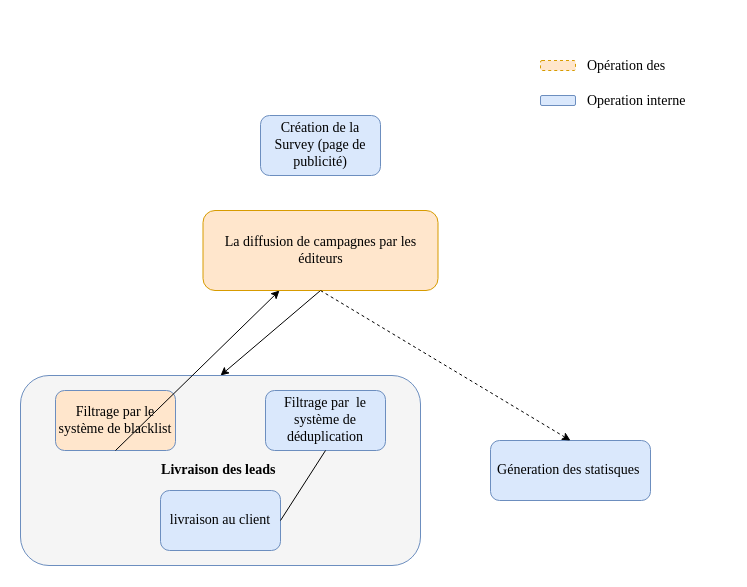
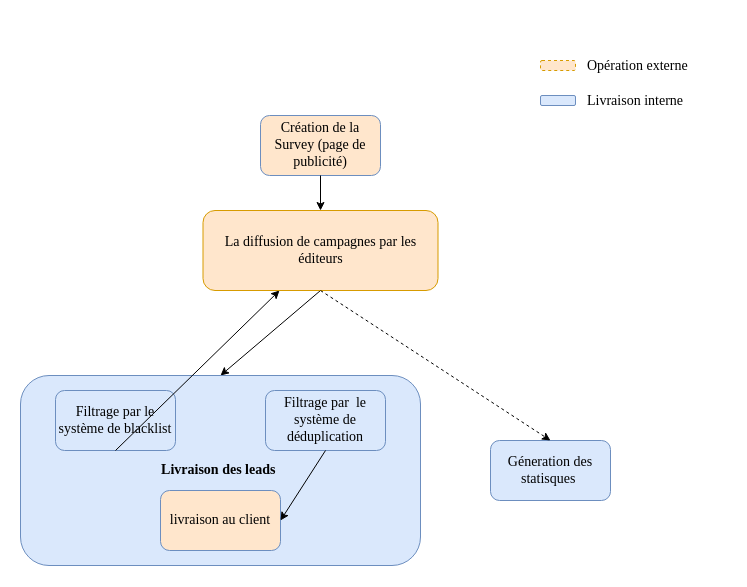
(635, 67) -> (651, 67)
(649, 102) -> (647, 102)
(321, 146) -> (321, 146)
none -> (321, 195)
(116, 421) -> (116, 421)
(221, 471) -> (221, 471)
(571, 471) -> (551, 471)
(283, 516) -> (285, 513)
(221, 521) -> (221, 521)
